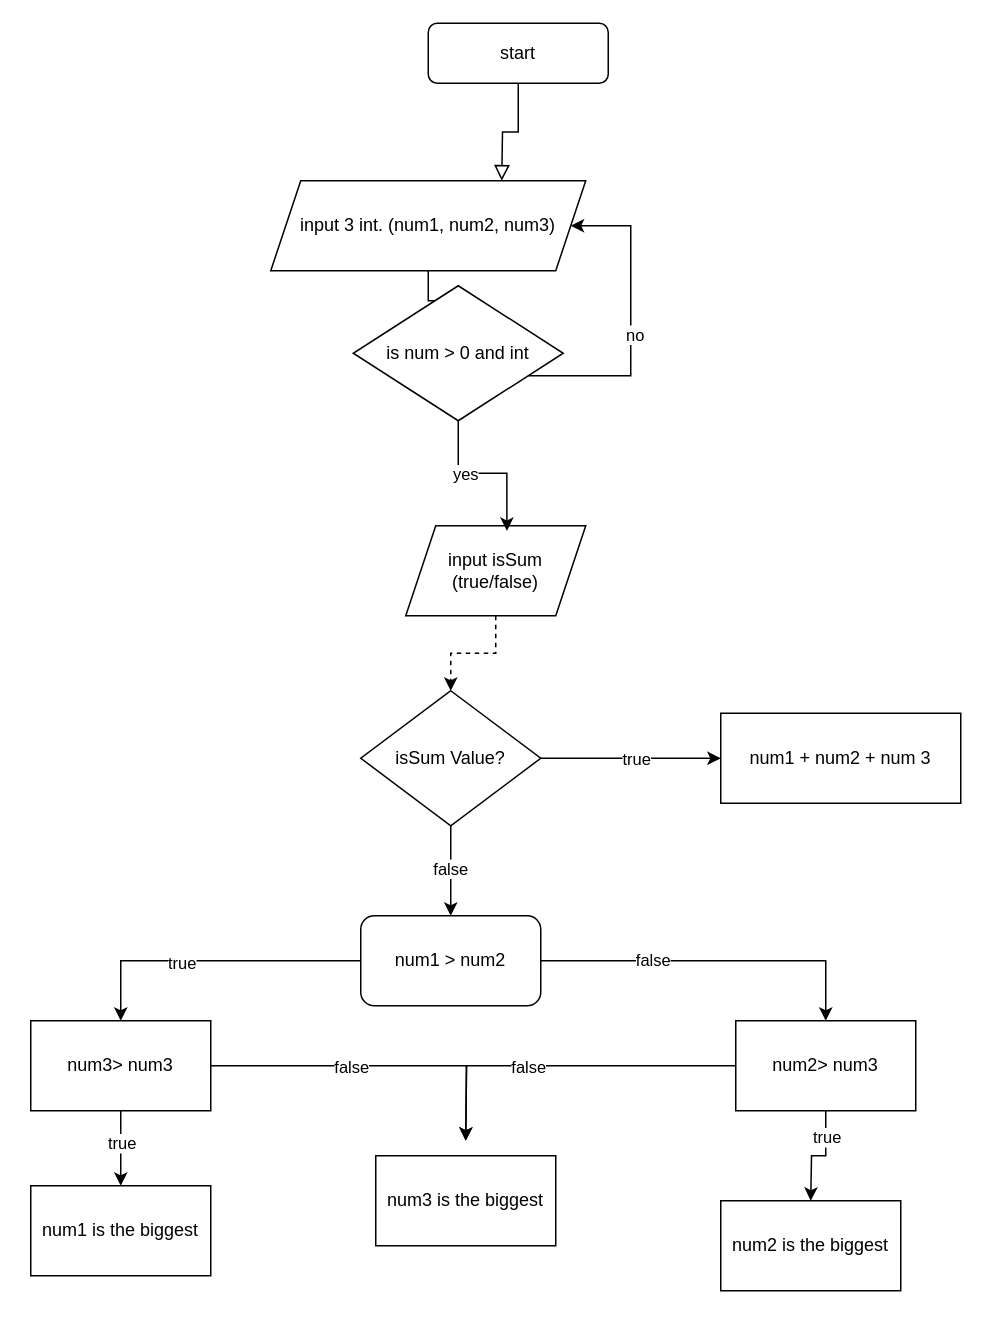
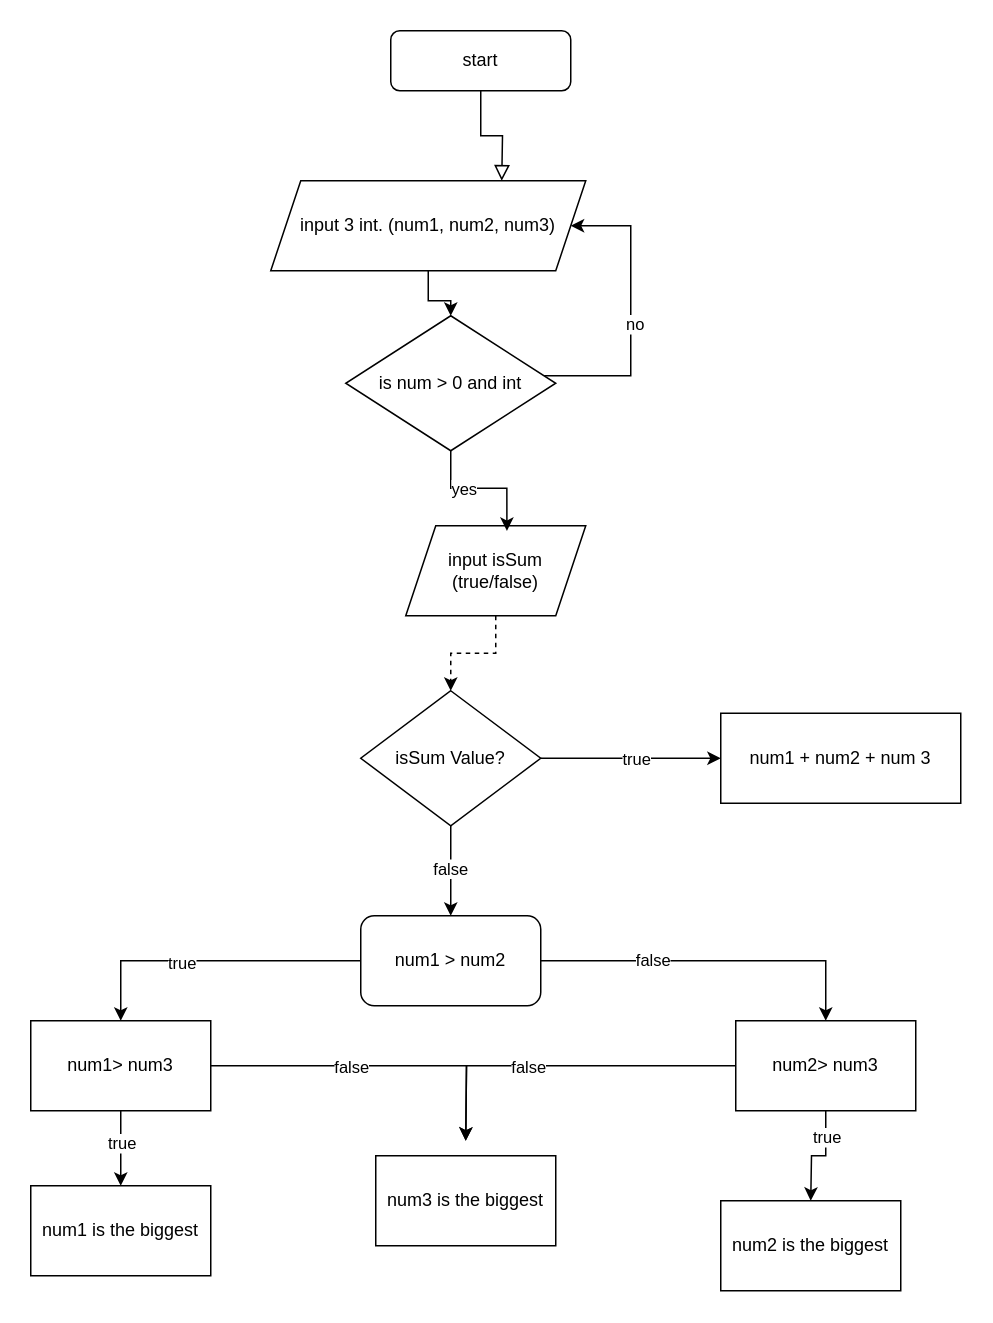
(518, 53) -> (481, 61)
(458, 353) -> (451, 383)
(121, 1066) -> (121, 1066)
